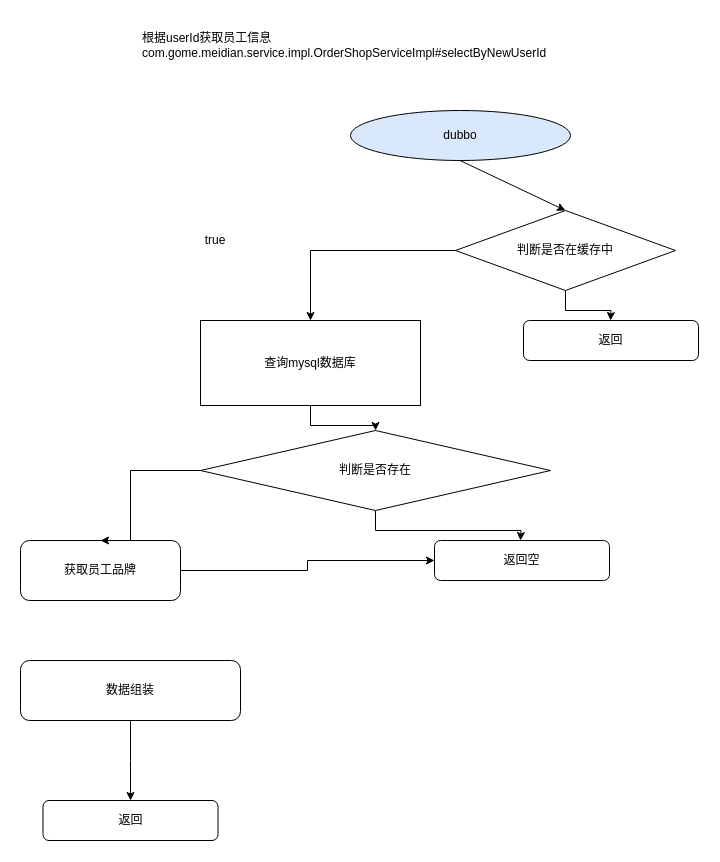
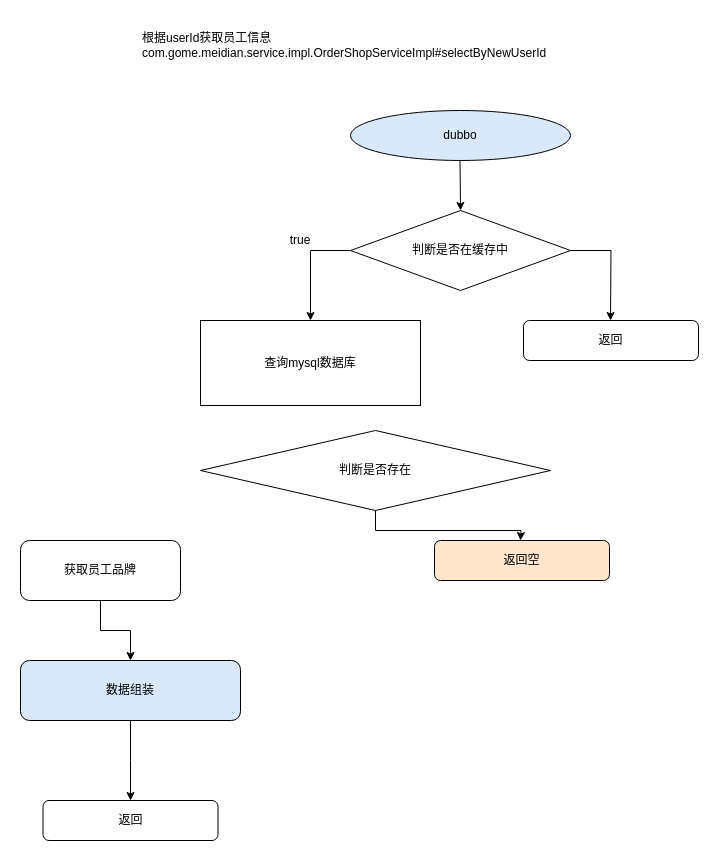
(216, 241) -> (301, 241)
(566, 251) -> (461, 251)
(334, 426) -> none
(131, 472) -> none
(522, 561) -> (522, 561)
(308, 570) -> (112, 631)
(131, 691) -> (131, 691)
